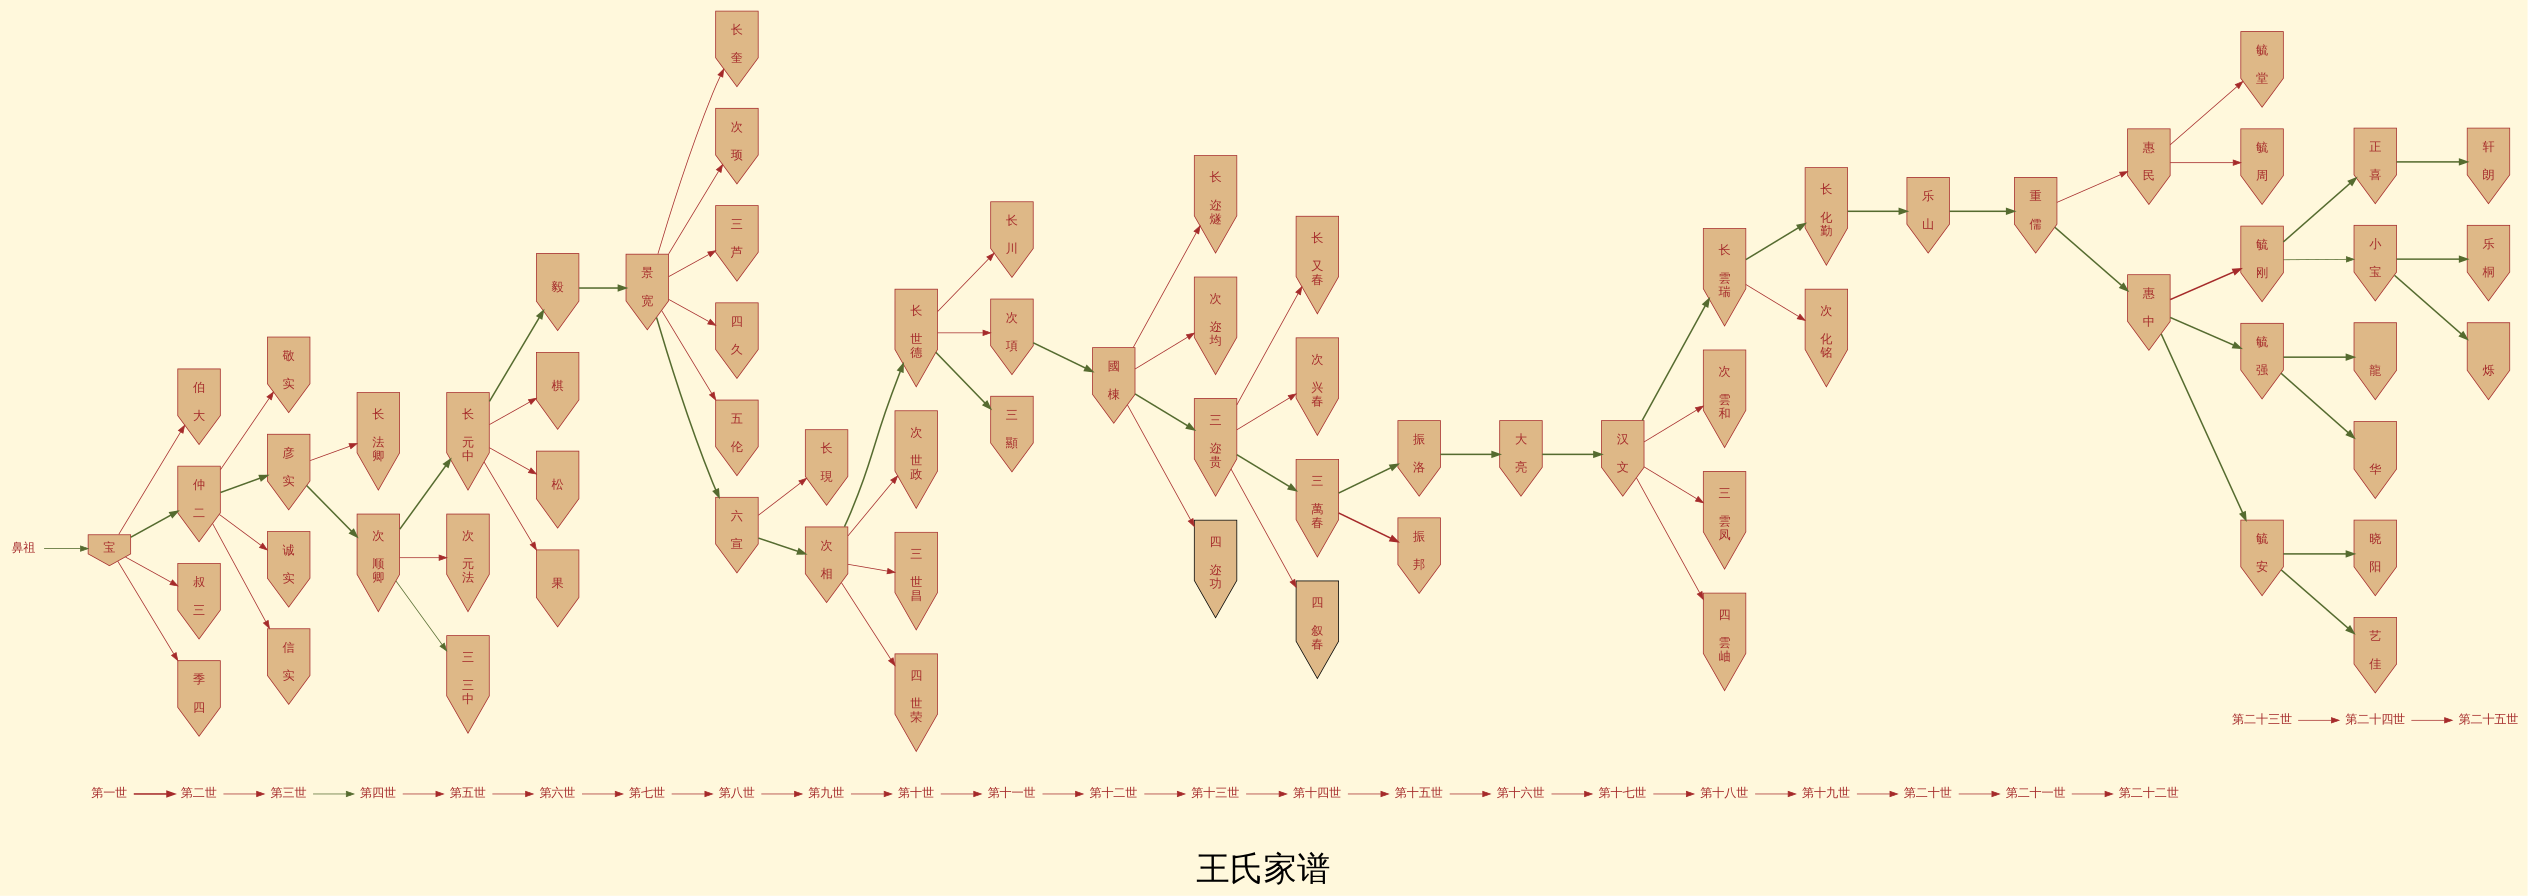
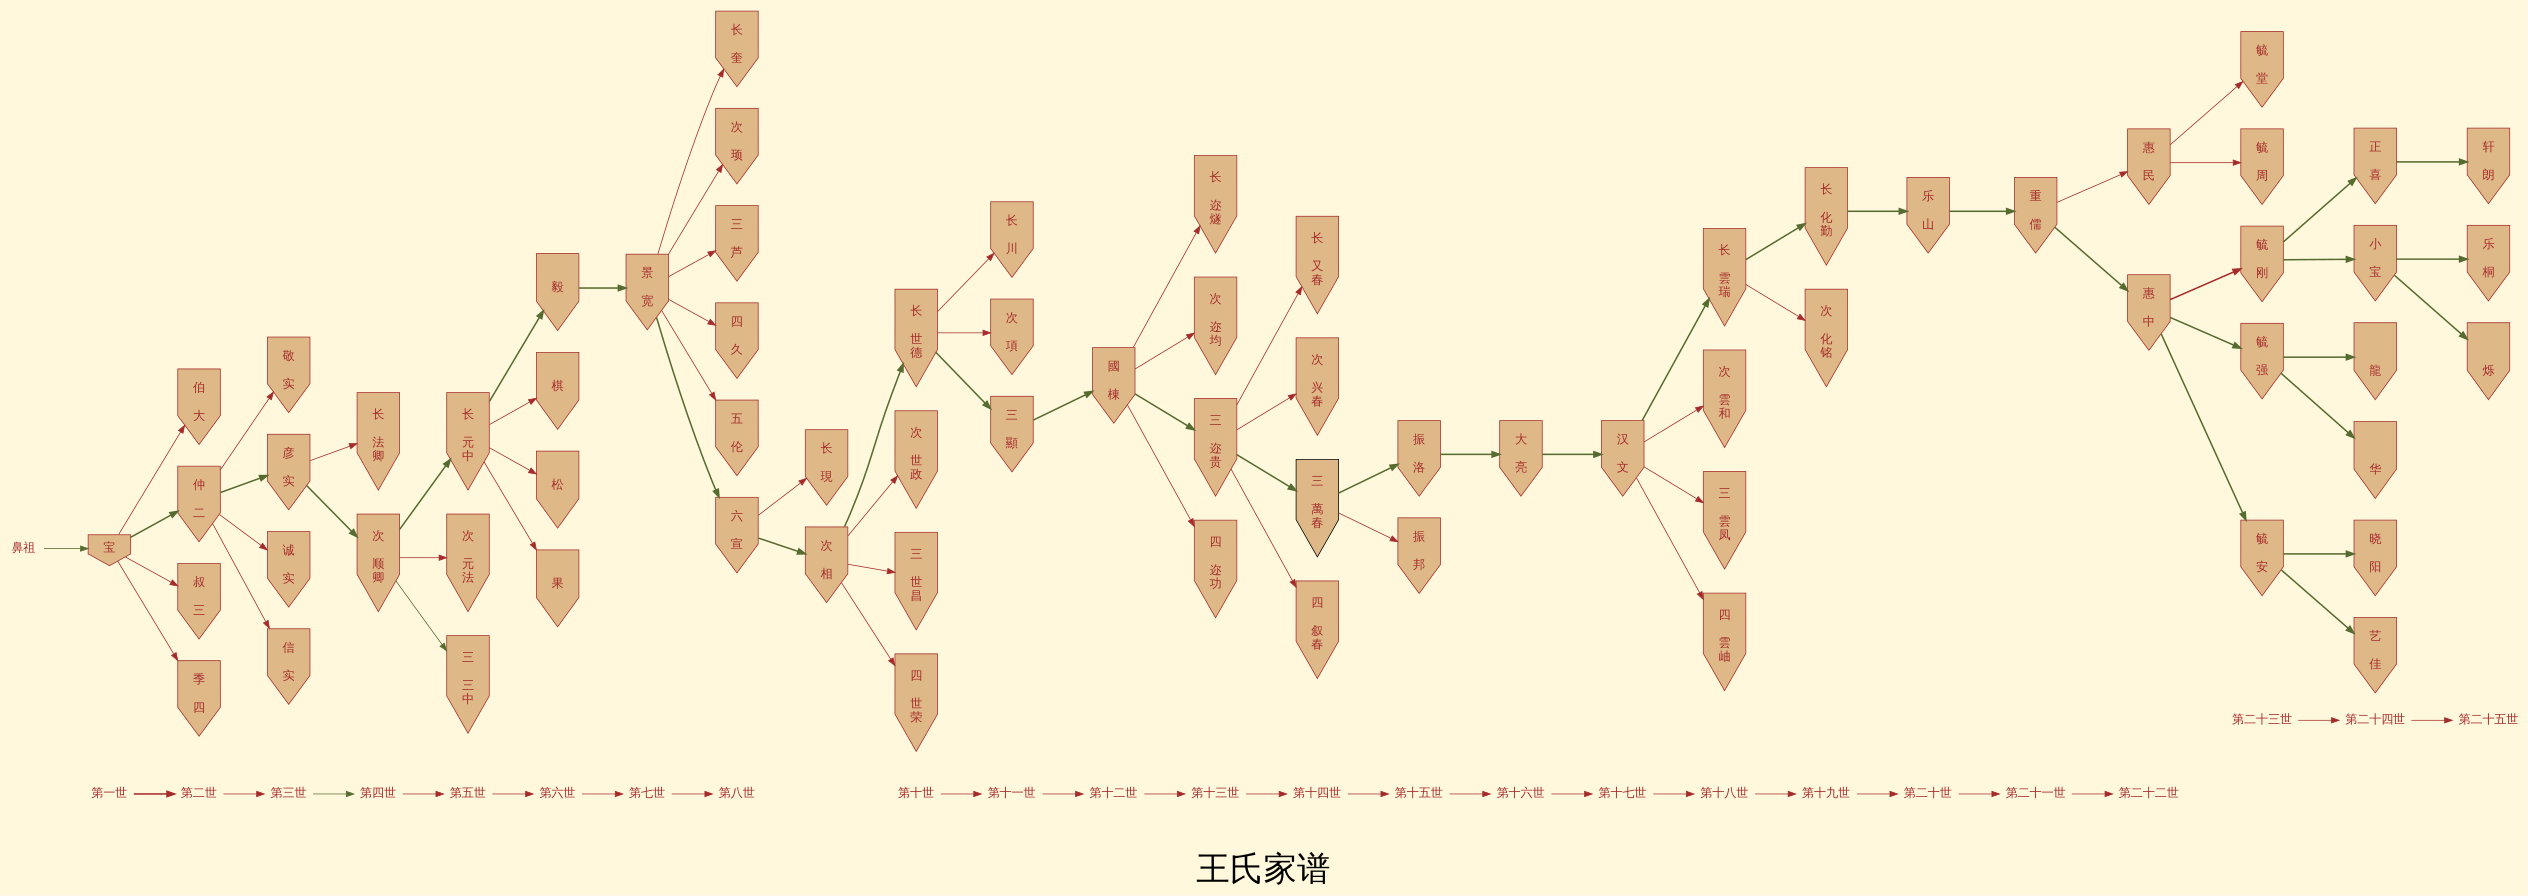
(2315, 260) -> (2315, 260)
(1059, 355) -> (1059, 407)
(1317, 503) -> (1317, 503)
(1365, 526) -> (1365, 526)
(1216, 564) -> (1216, 564)
(1317, 625) -> (1317, 625)
(827, 794) -> none
